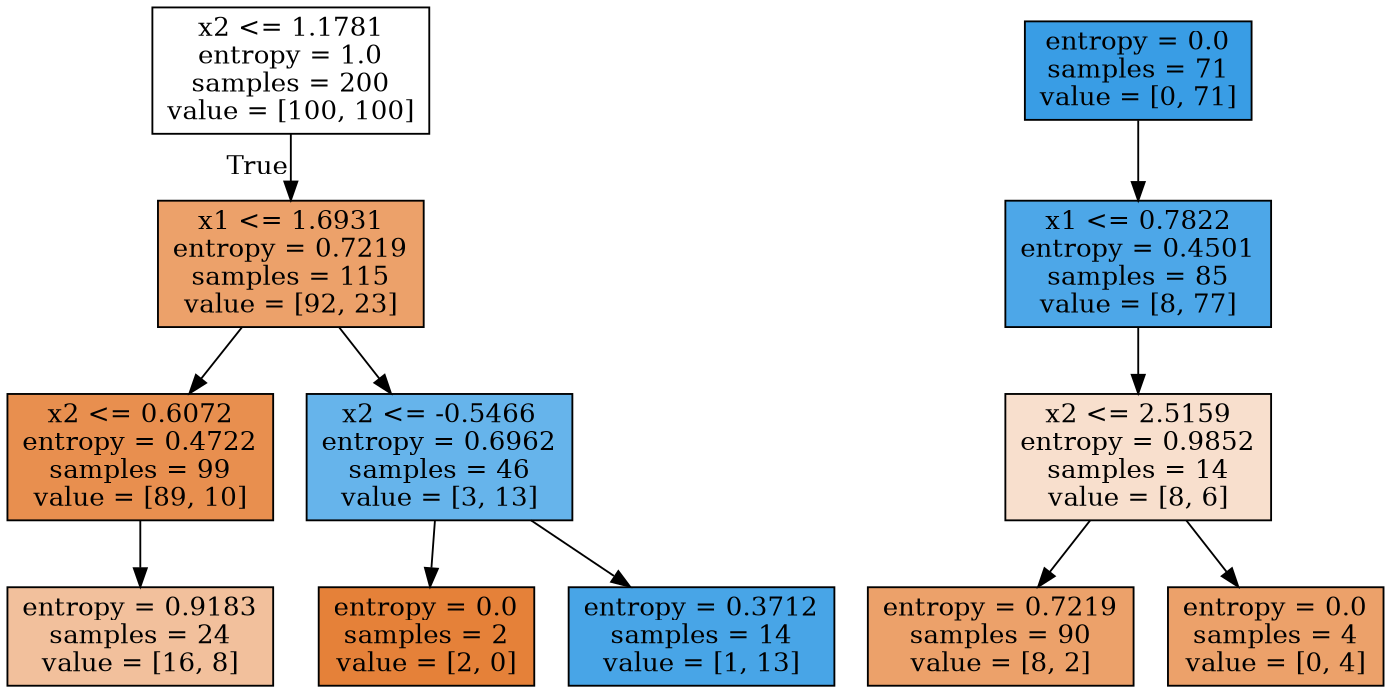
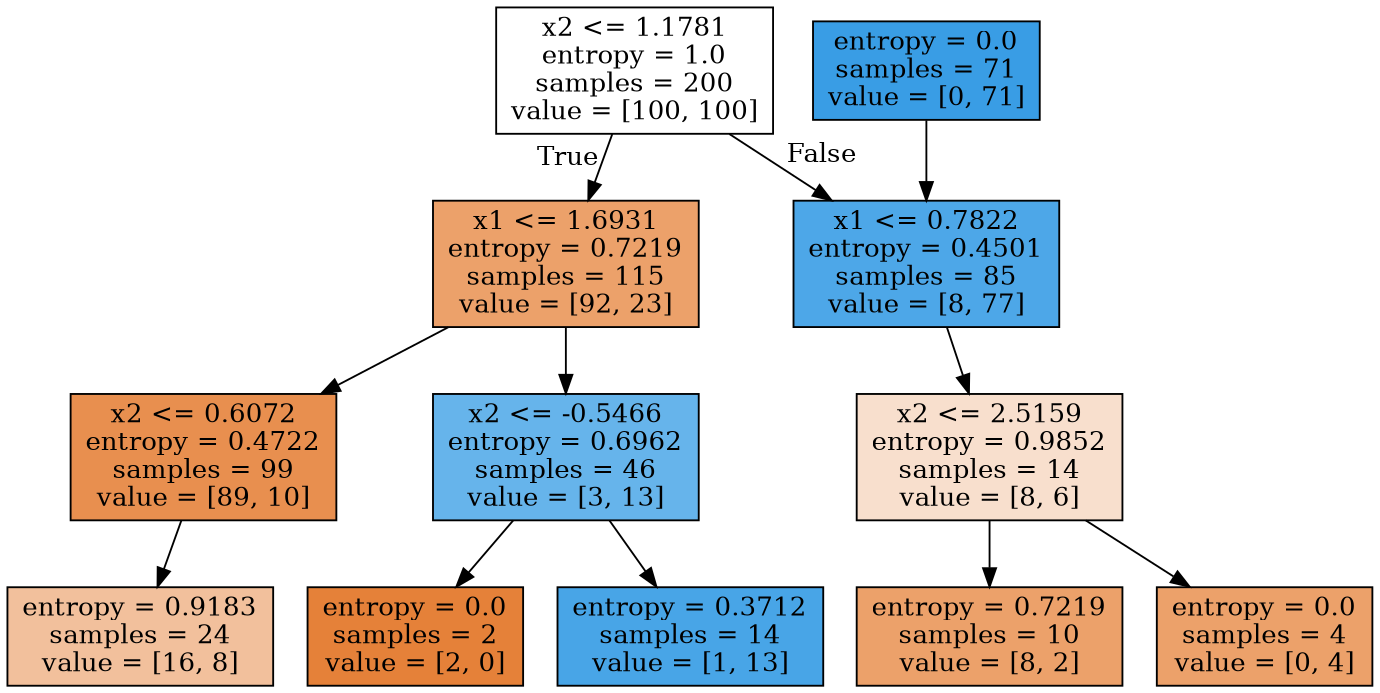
none -> (773, 162)
(1001, 636) -> (990, 636)
